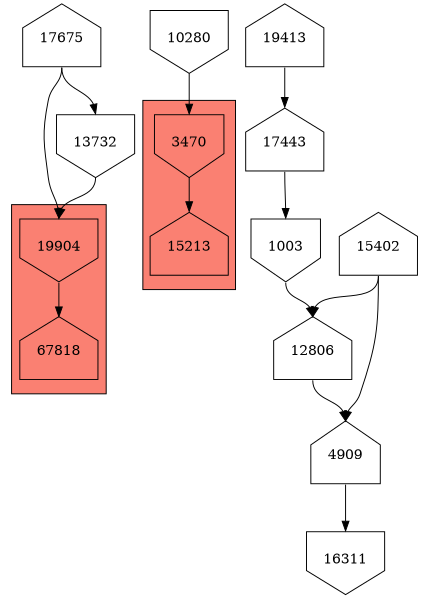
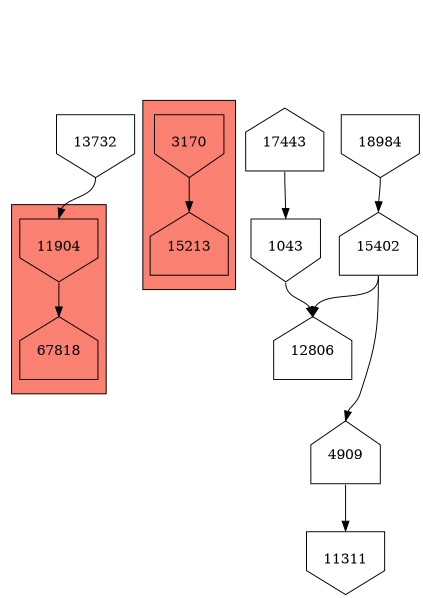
(62, 39) -> none
(189, 39) -> none
(285, 39) -> none
(189, 143) -> (189, 143)
none -> (380, 143)
(59, 247) -> (59, 247)
(286, 247) -> (286, 247)
(325, 398) -> none
(346, 560) -> (346, 560)
